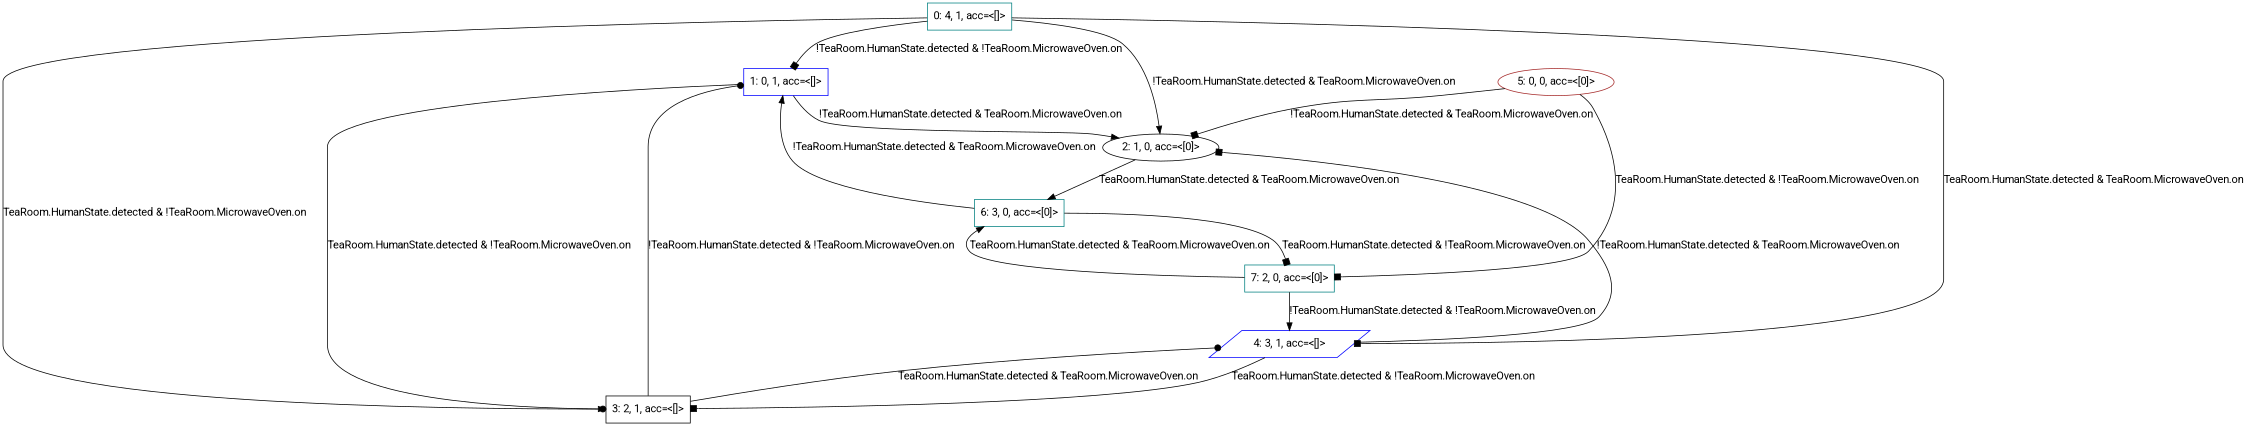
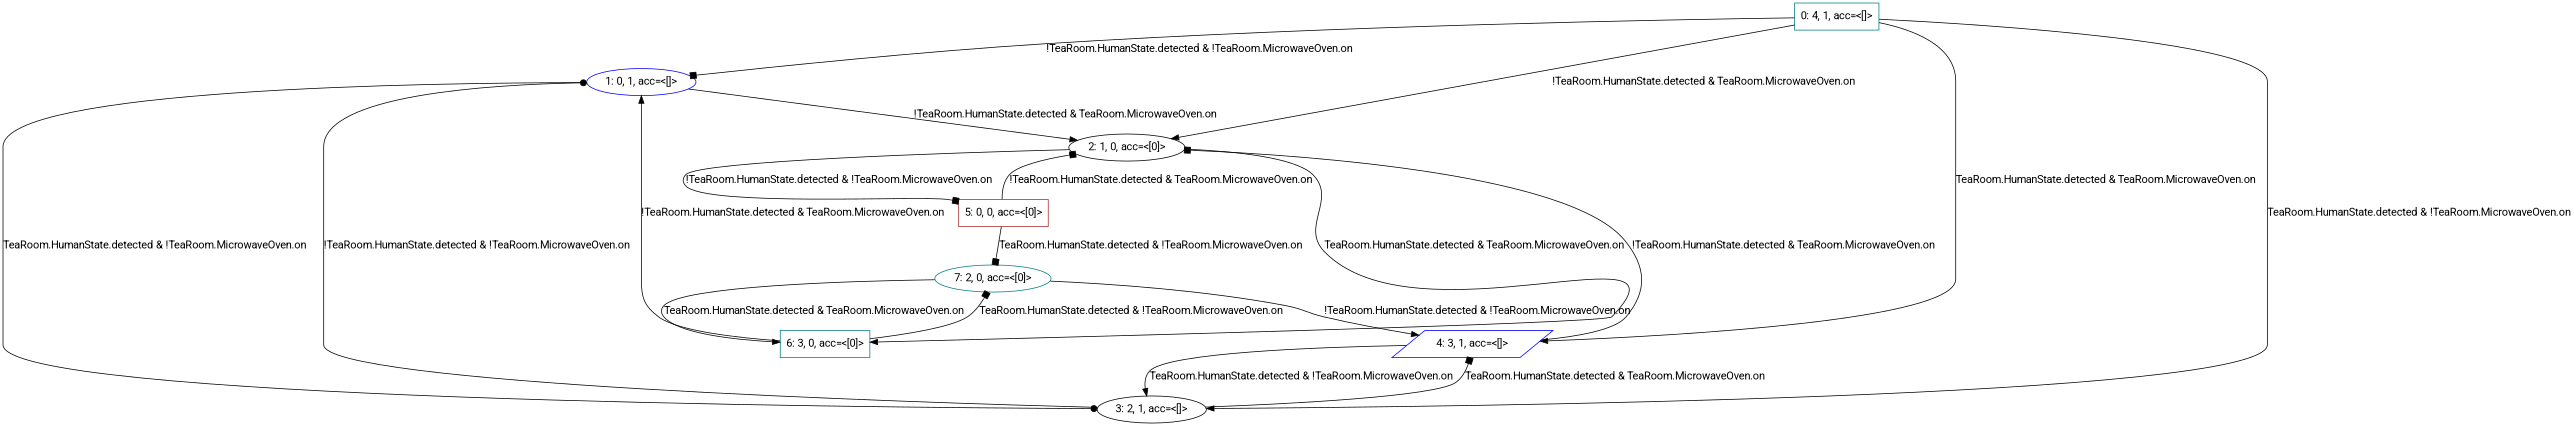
(1875, 60) -> (1906, 306)
(786, 82) -> (641, 82)
(1556, 82) -> (1003, 213)
none -> (737, 165)
(1290, 279) -> (993, 279)
(952, 366) -> (1342, 400)
(984, 402) -> (1268, 351)
(648, 410) -> (1152, 410)
